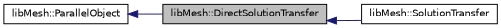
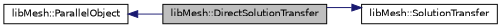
(349, 21) -> (339, 8)
